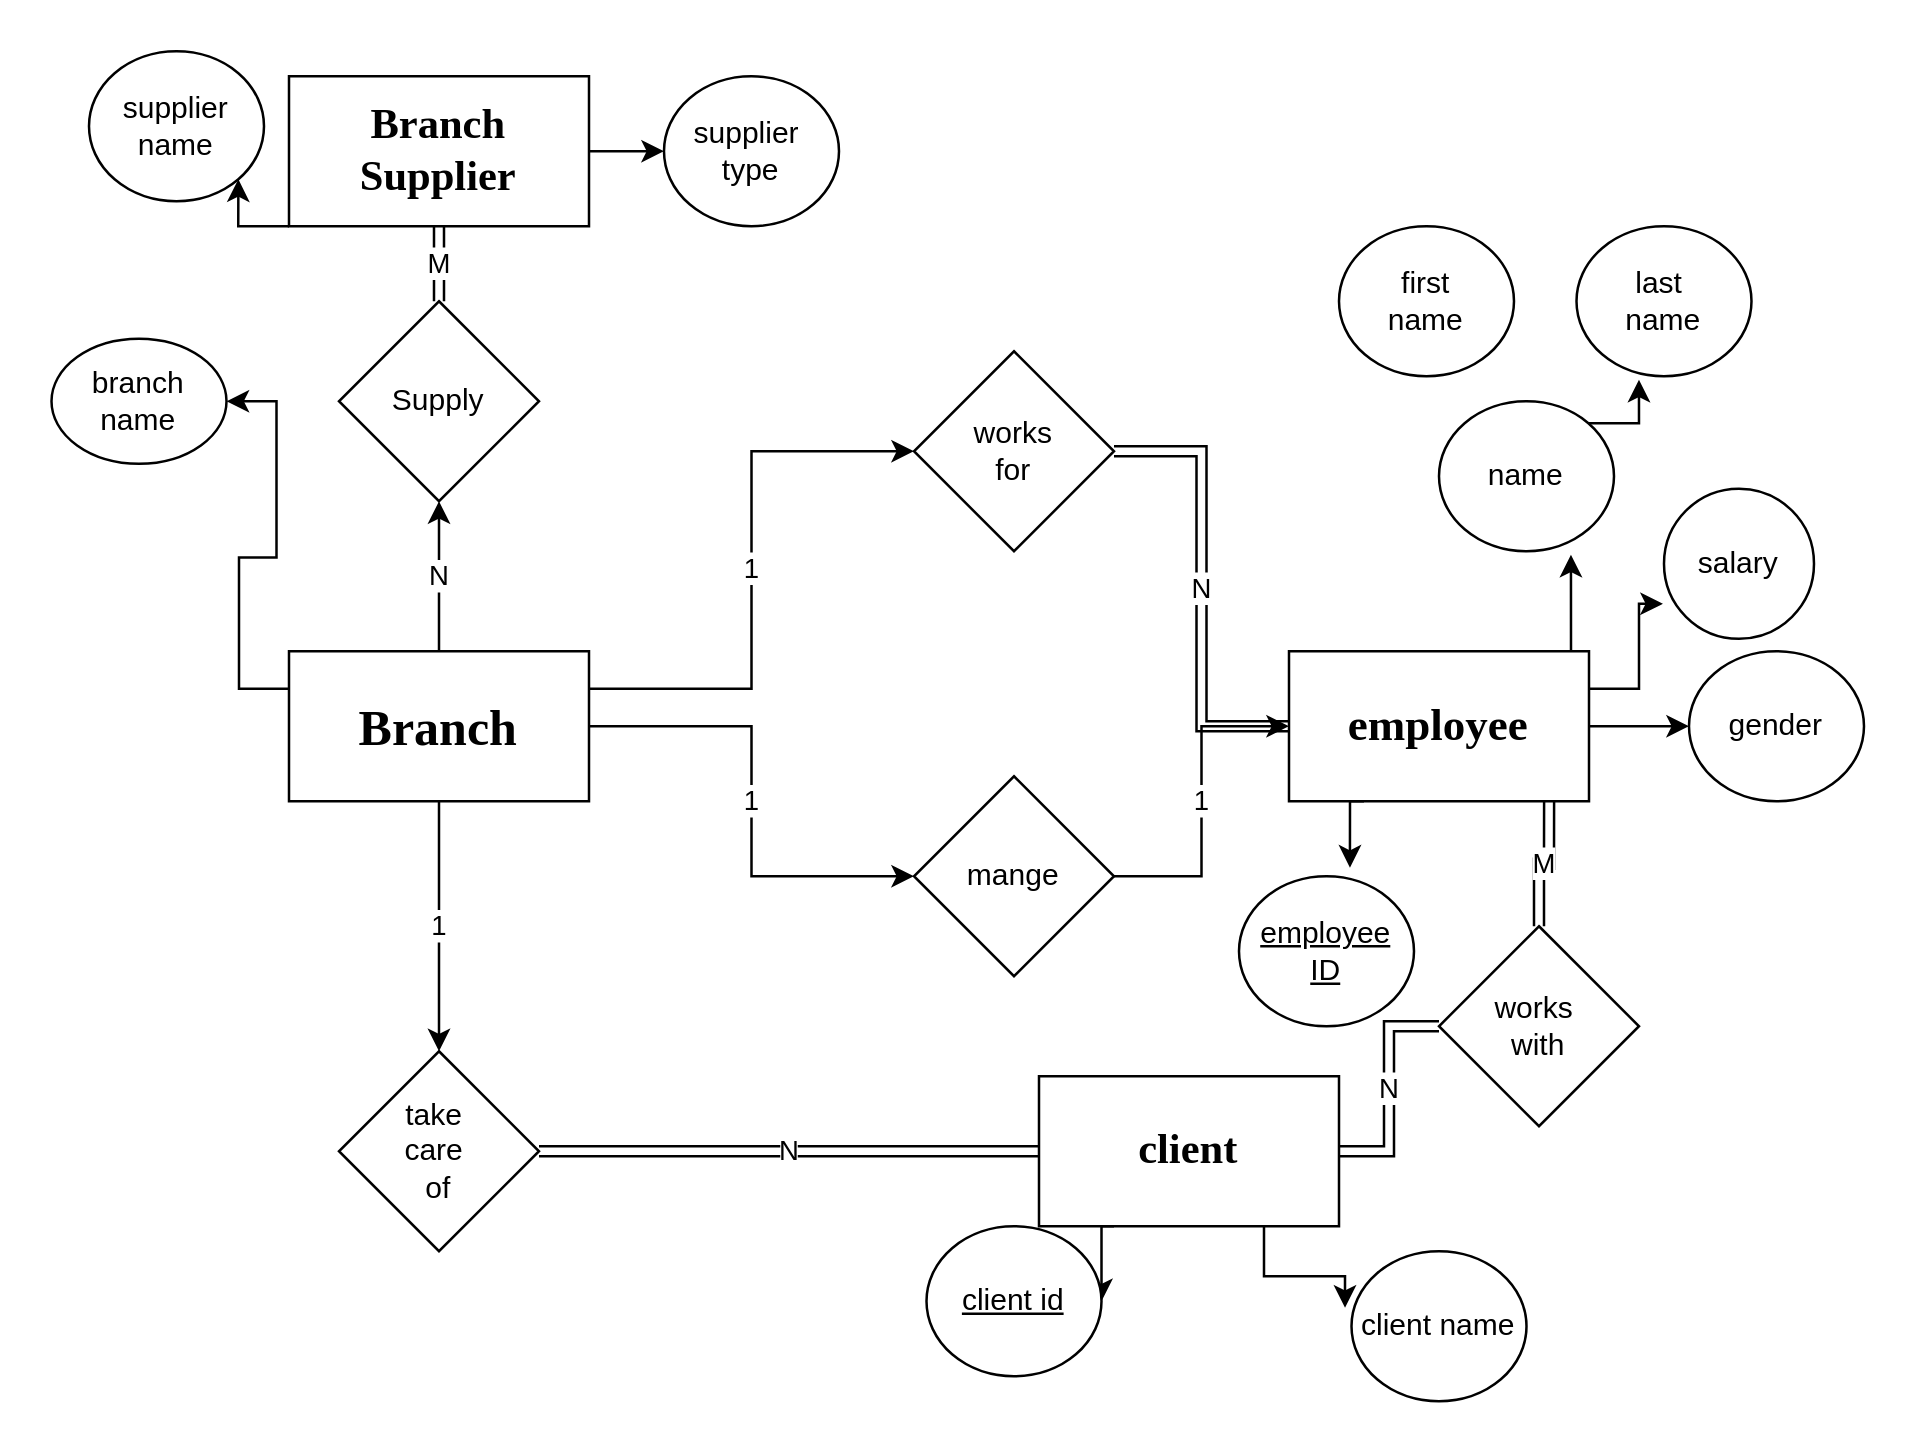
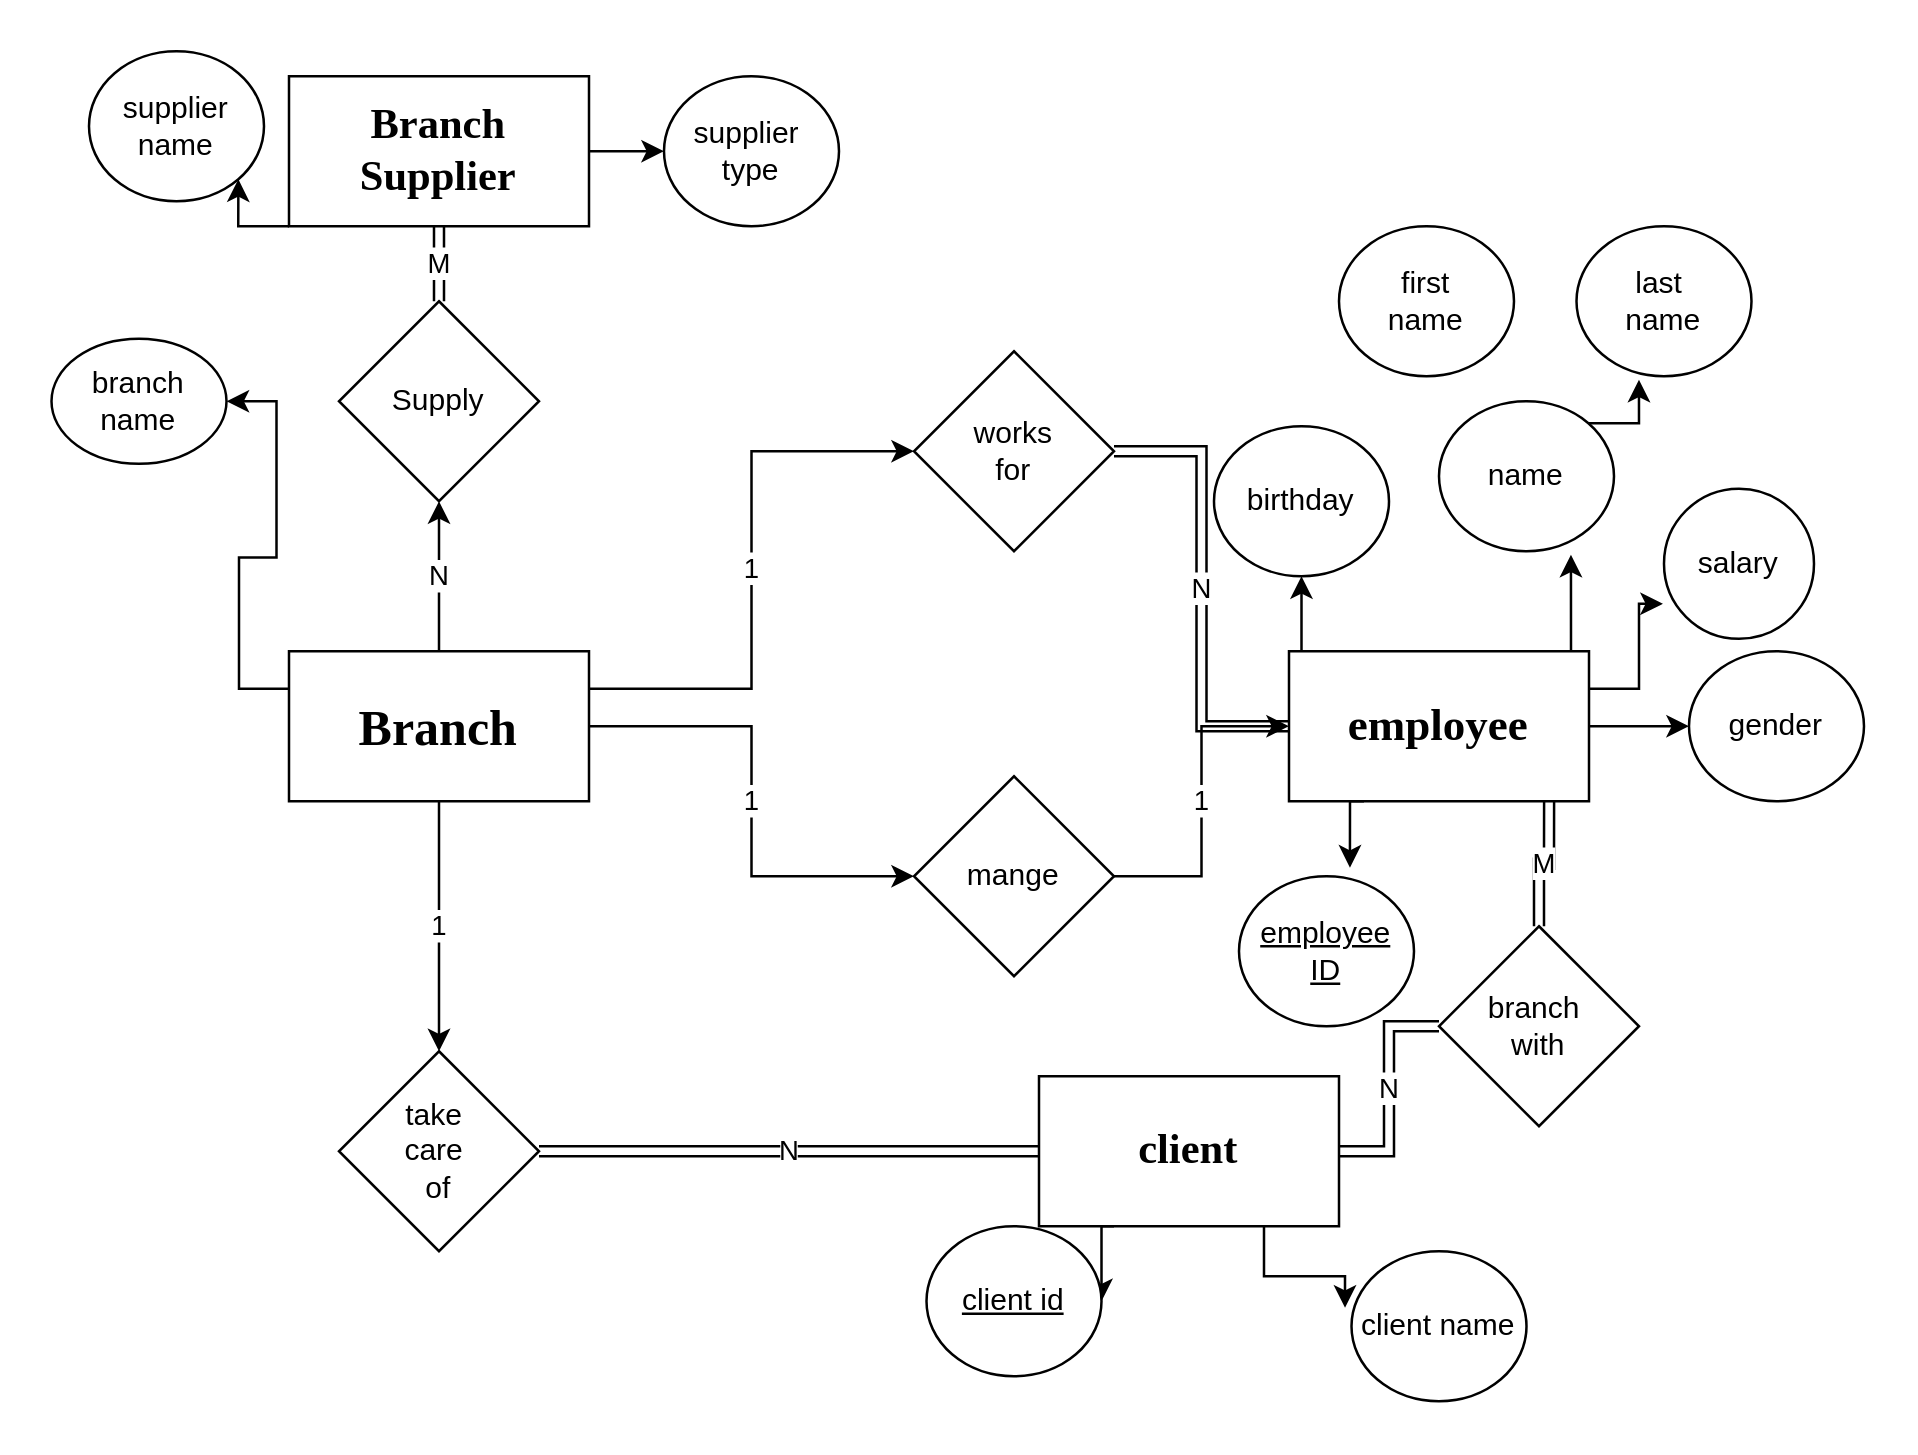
none -> (1301, 501)
none -> (1301, 623)
(1539, 1026) -> (1539, 1026)
